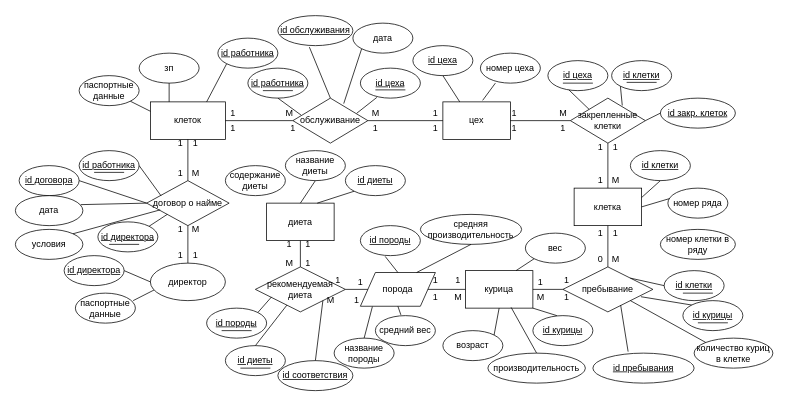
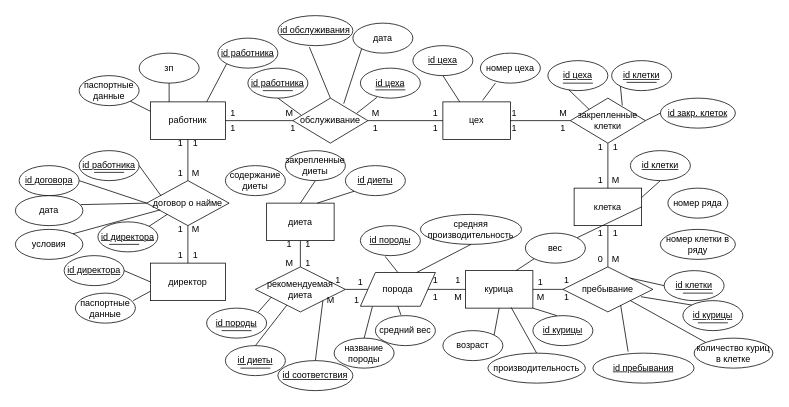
(188, 120) -> (188, 120)
(315, 165) -> (315, 165)
(656, 203) -> (610, 222)
(188, 282) -> (188, 282)
